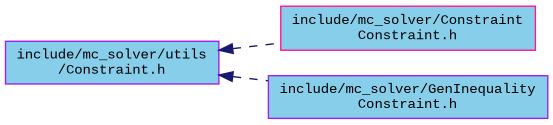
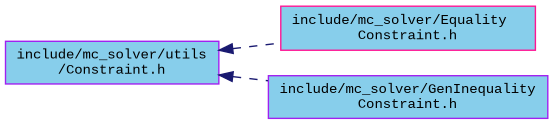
(408, 28) -> (408, 28)
